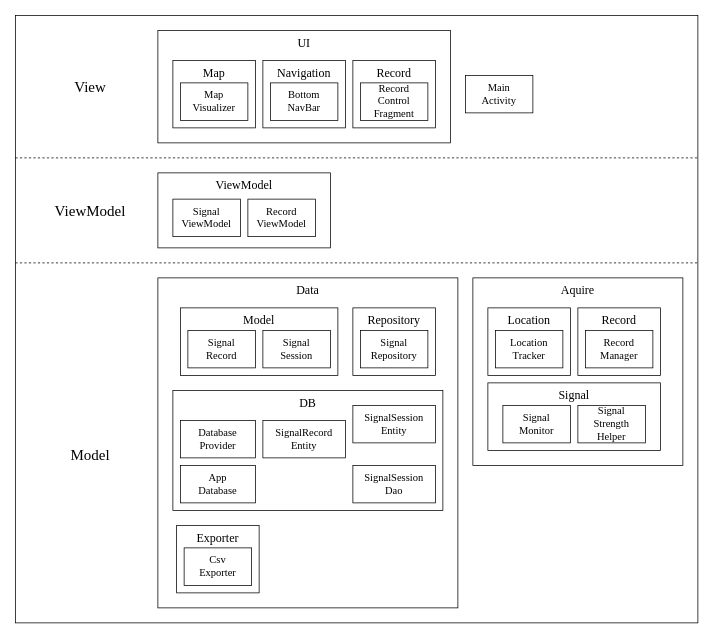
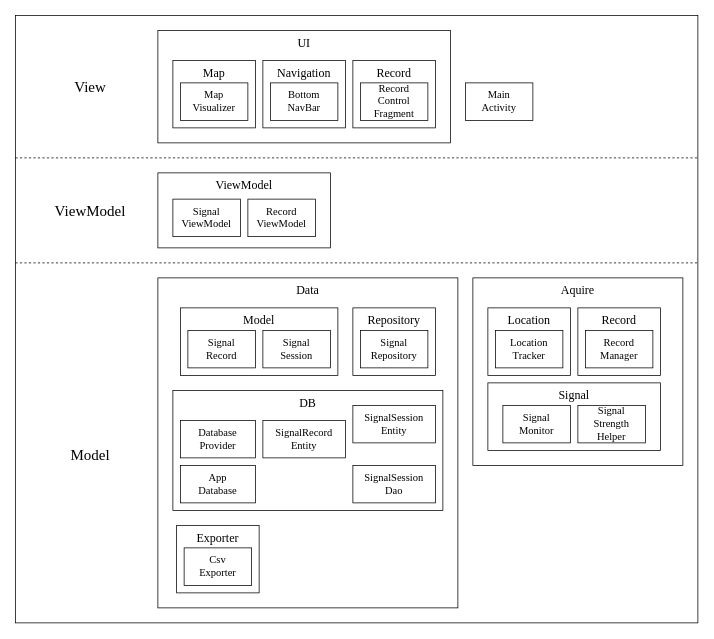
(499, 94) -> (499, 102)
